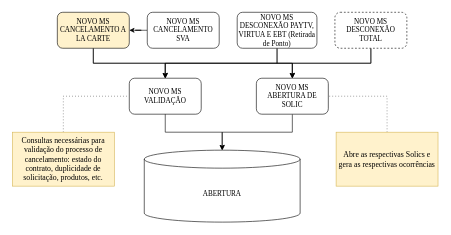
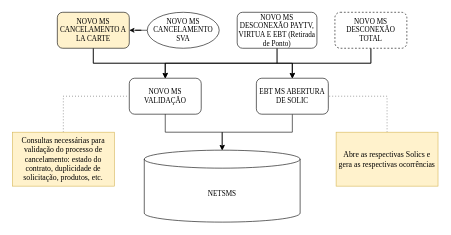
(183, 30) -> (183, 30)
(293, 96) -> (293, 96)
(222, 194) -> (222, 194)
